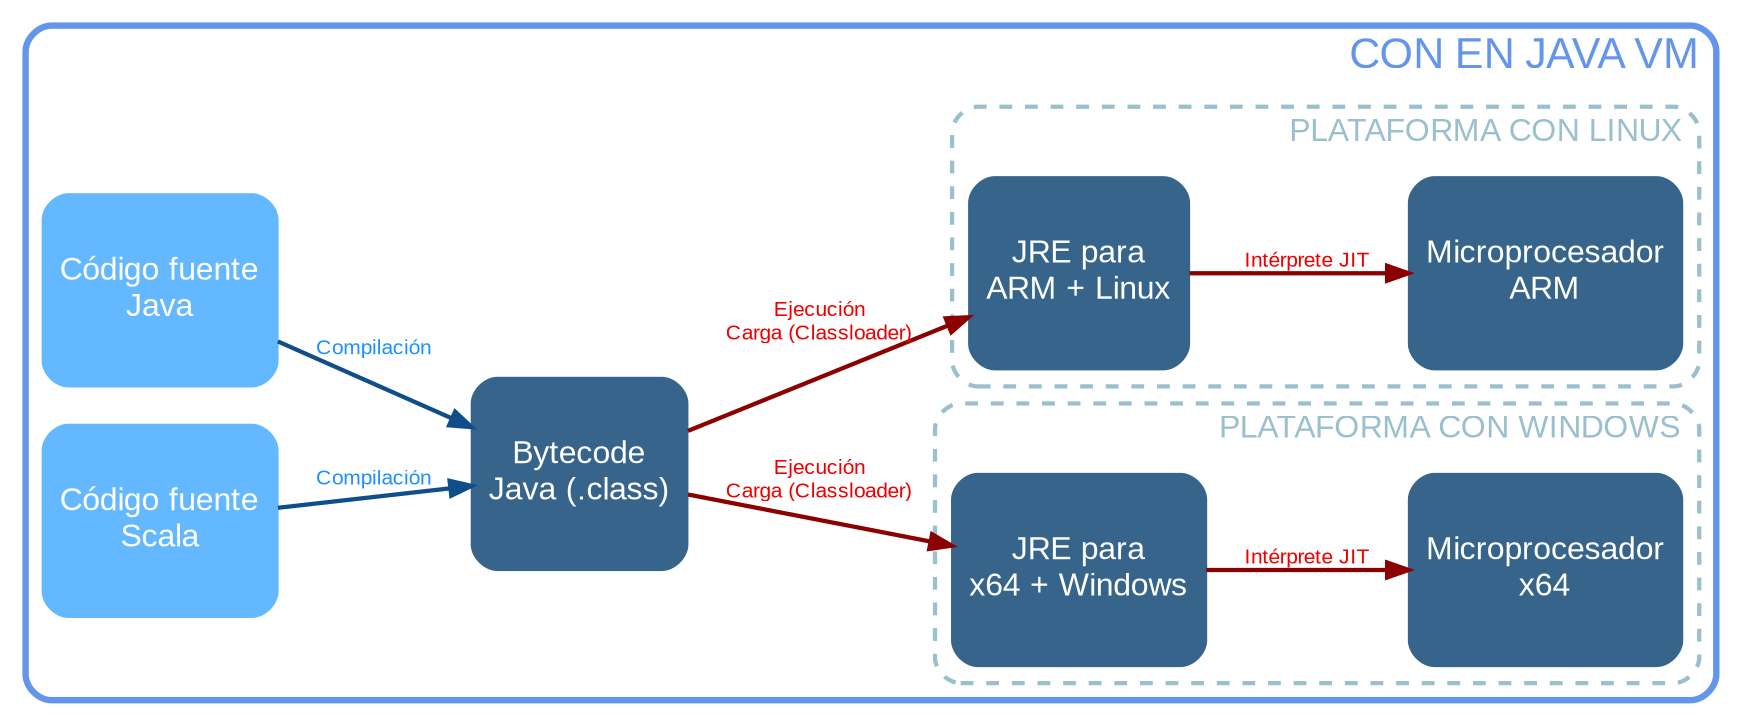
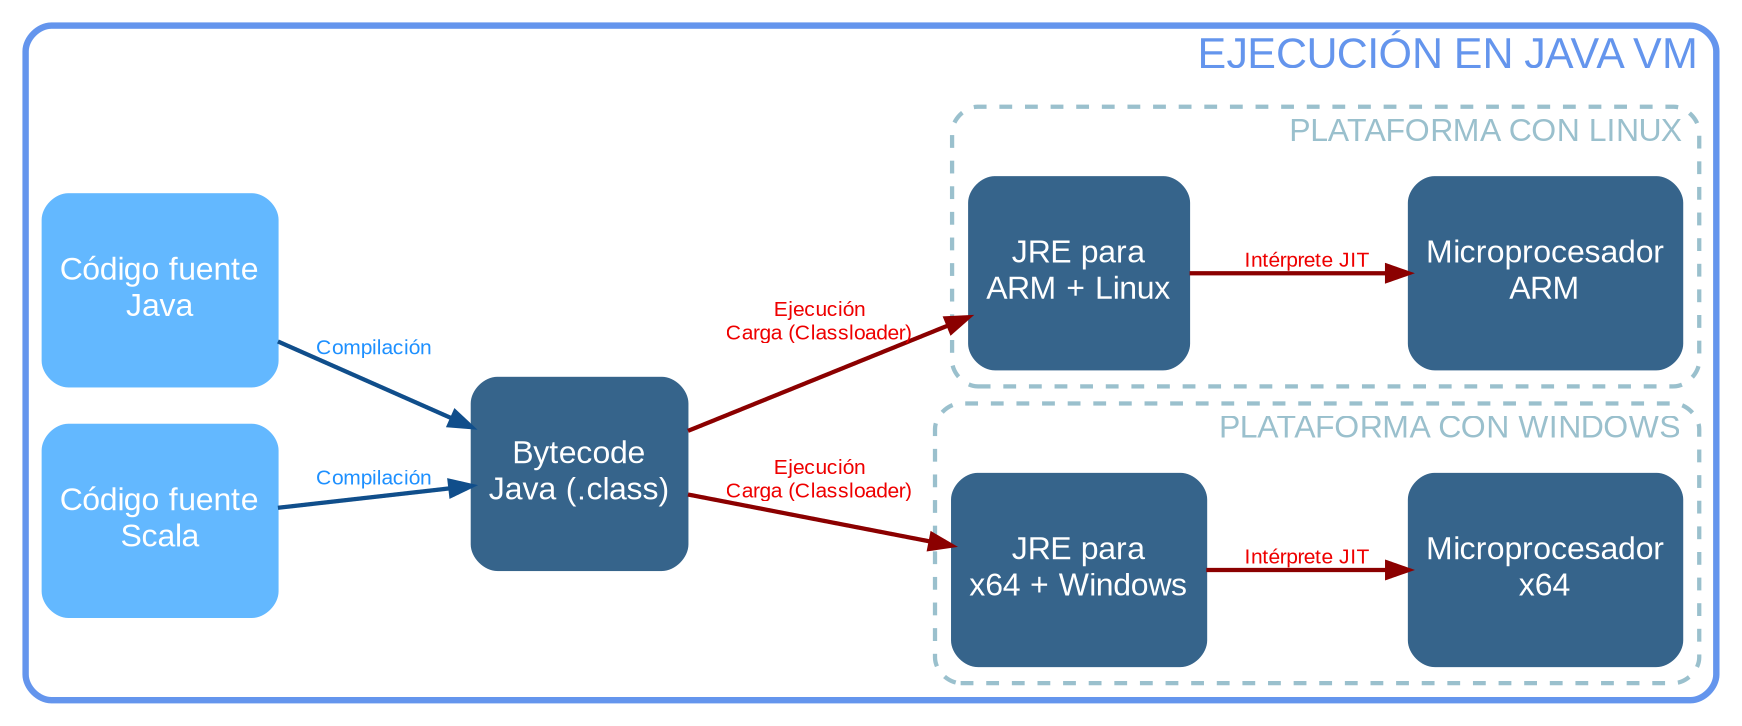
(1524, 58) -> (1448, 58)
